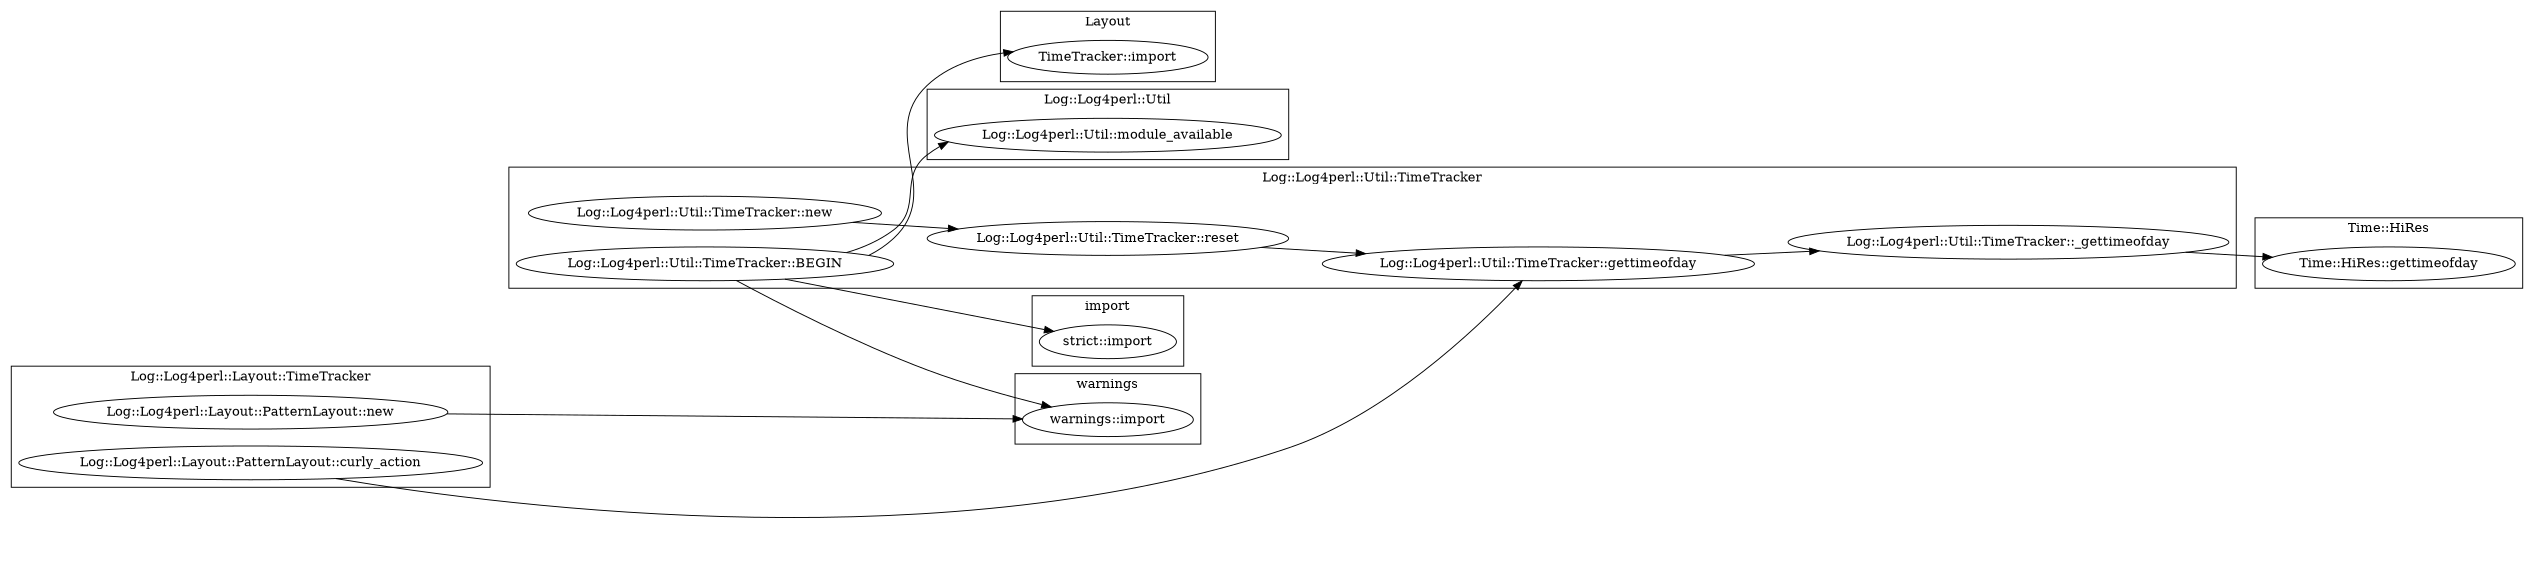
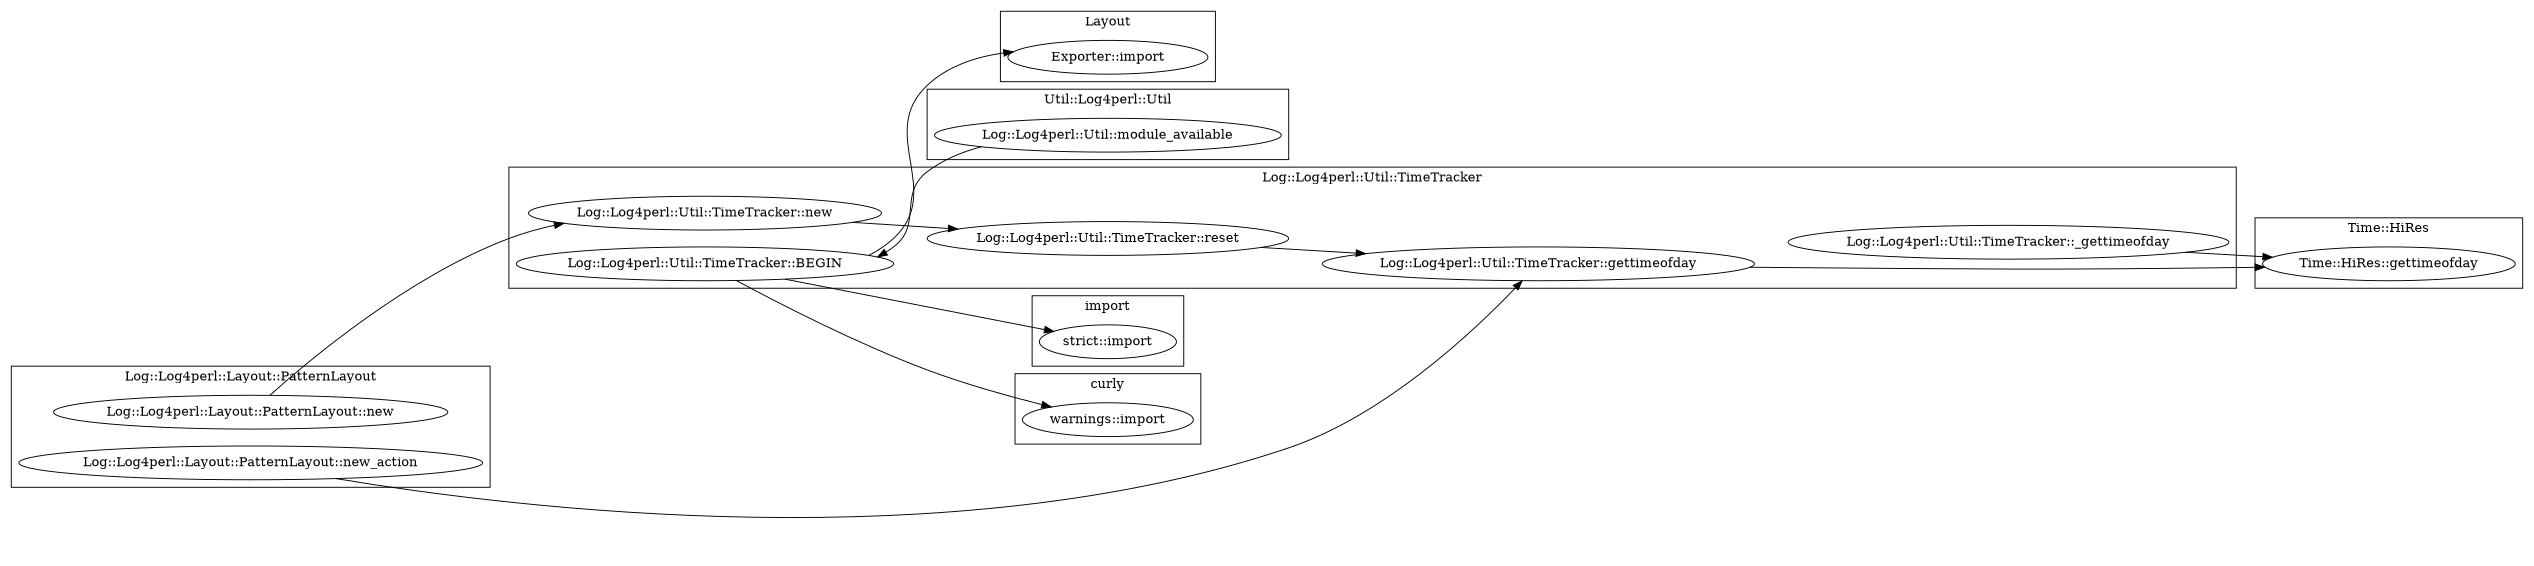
(1108, 57) -> (1108, 57)
(1108, 100) -> (1108, 100)
(891, 232) -> (921, 178)
(1767, 253) -> (2003, 269)
(251, 377) -> (251, 377)
(1108, 384) -> (1108, 384)
(730, 416) -> (403, 294)
(251, 463) -> (251, 463)
